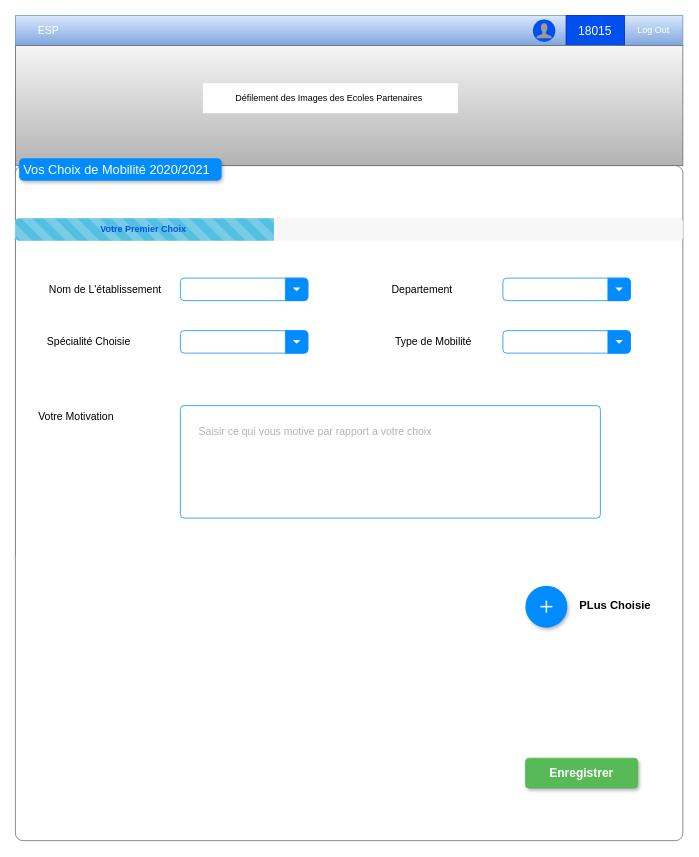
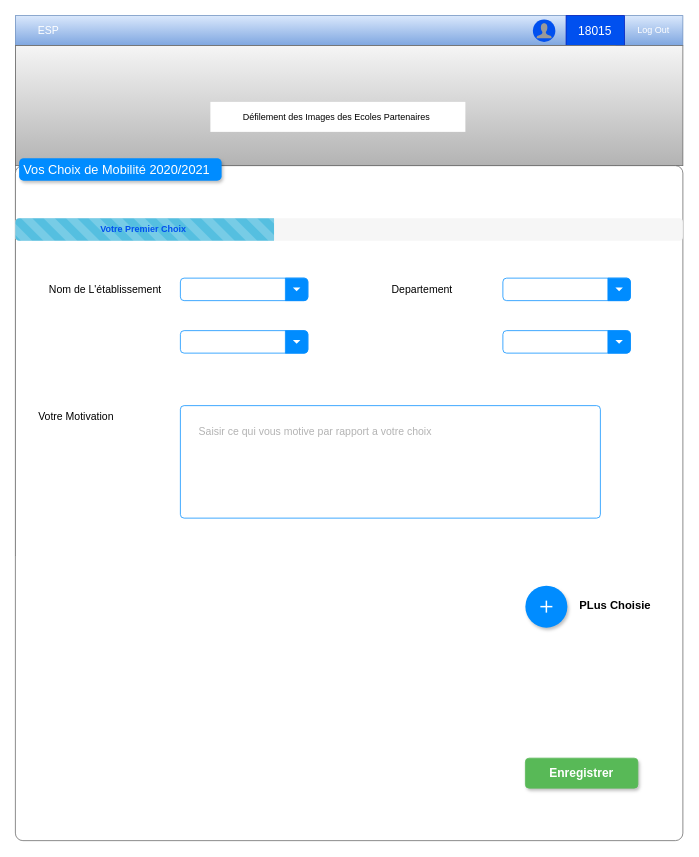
(330, 98) -> (338, 117)
(90, 342) -> none
(434, 342) -> none
